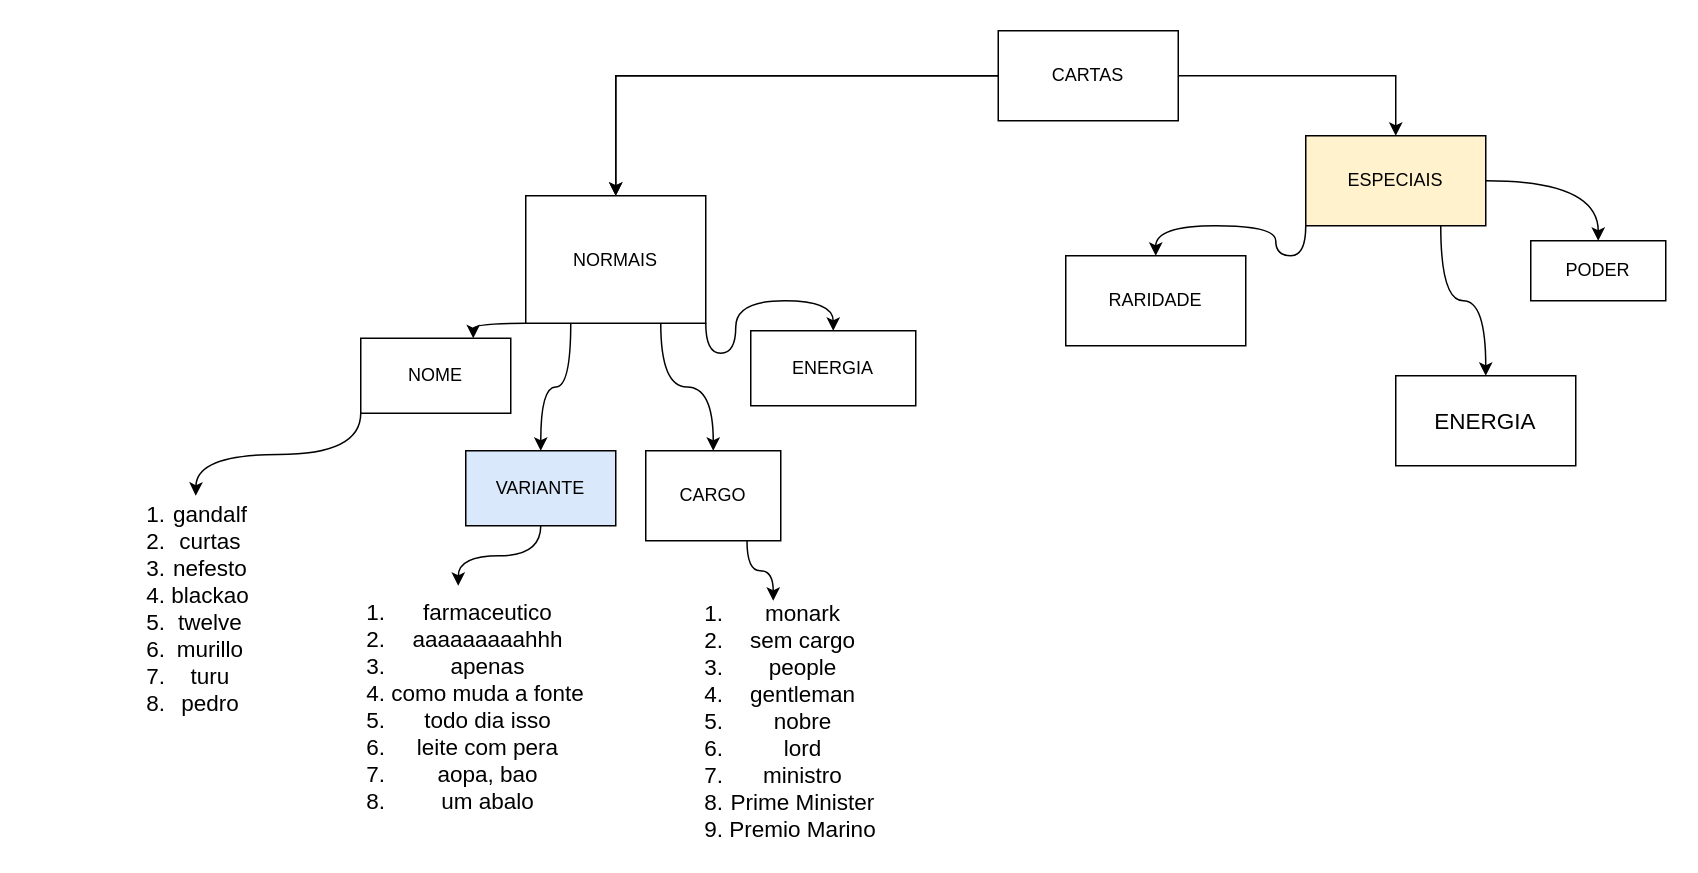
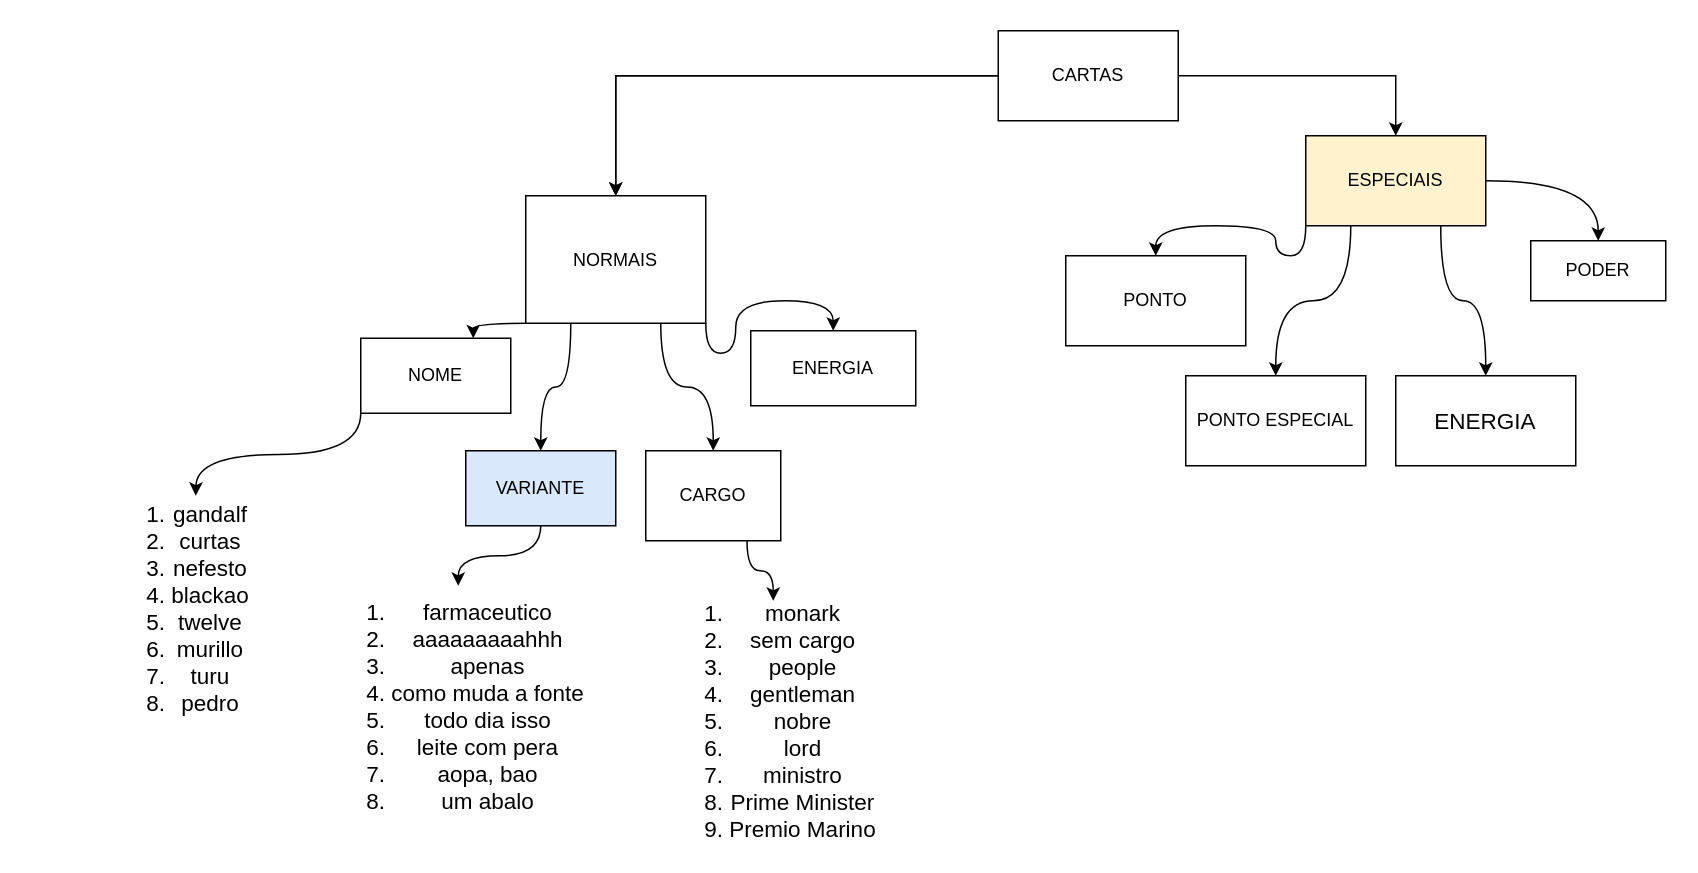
none -> (1318, 300)
(1156, 301) -> (1156, 301)
none -> (1276, 421)
